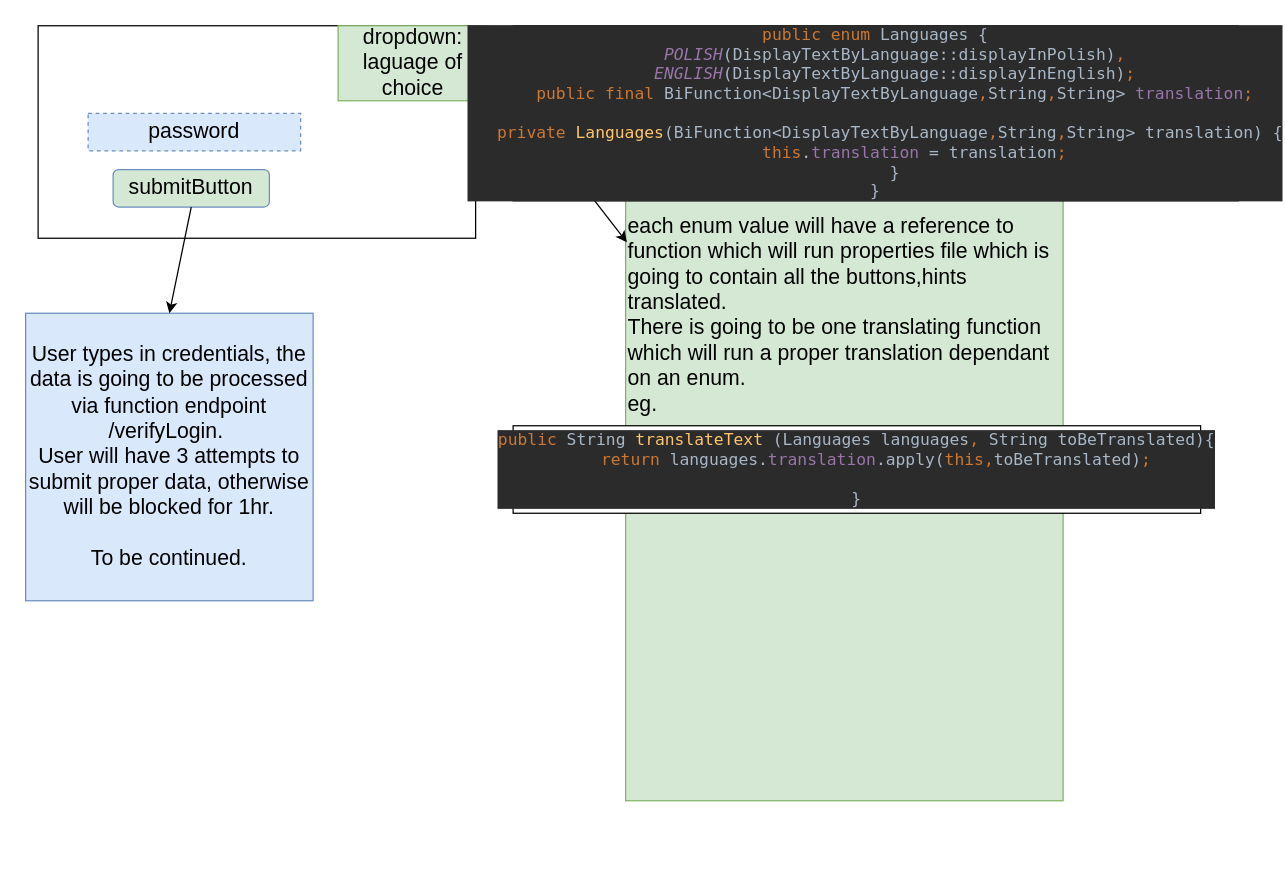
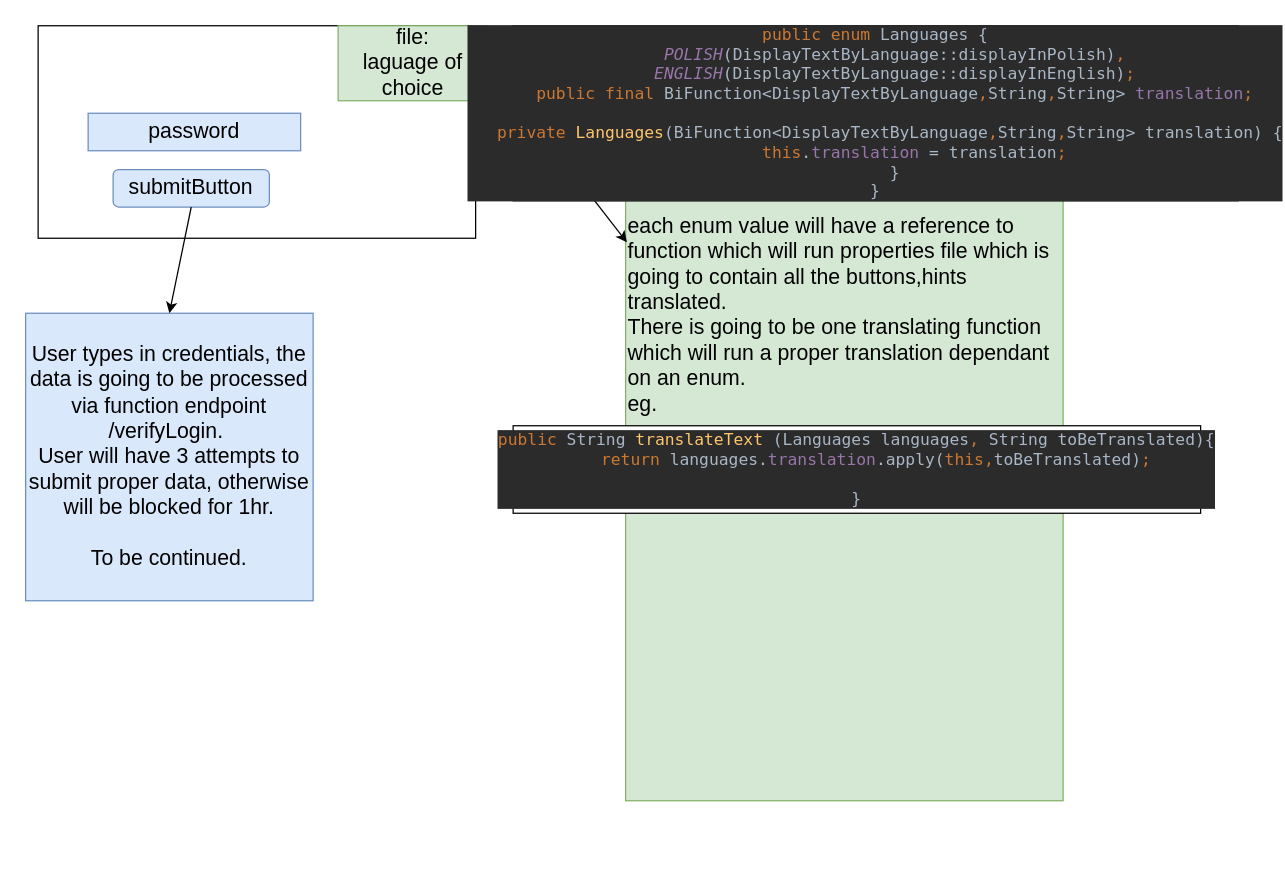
(413, 63) -> (413, 63)
(194, 132) -> (194, 132)
(191, 188) -> (191, 188)
